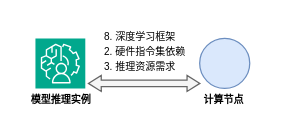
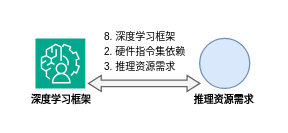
(61, 98) -> (61, 98)
(224, 98) -> (224, 98)
